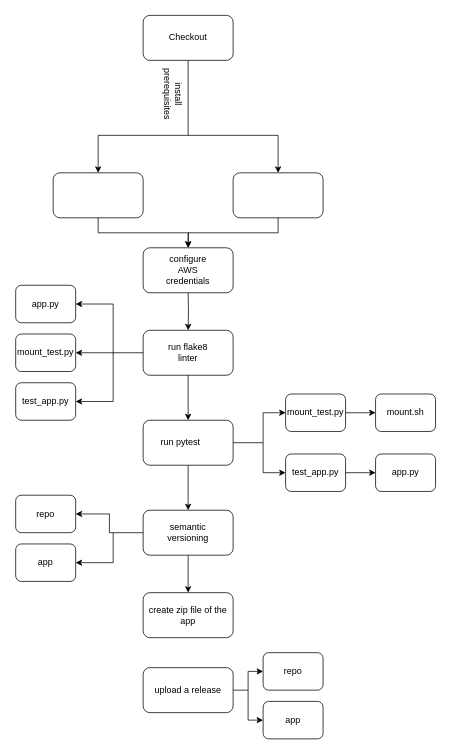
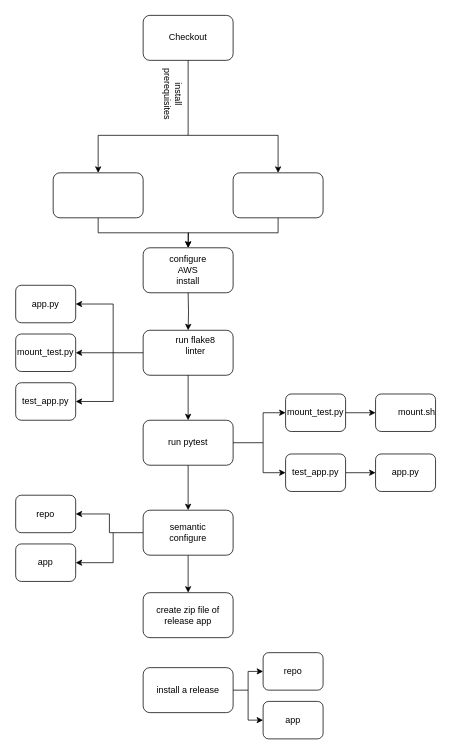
(188, 270) -> (188, 270)
(188, 353) -> (195, 345)
(405, 413) -> (417, 413)
(180, 443) -> (188, 443)
(188, 533) -> (188, 533)
(188, 615) -> (188, 615)
(188, 690) -> (188, 690)
